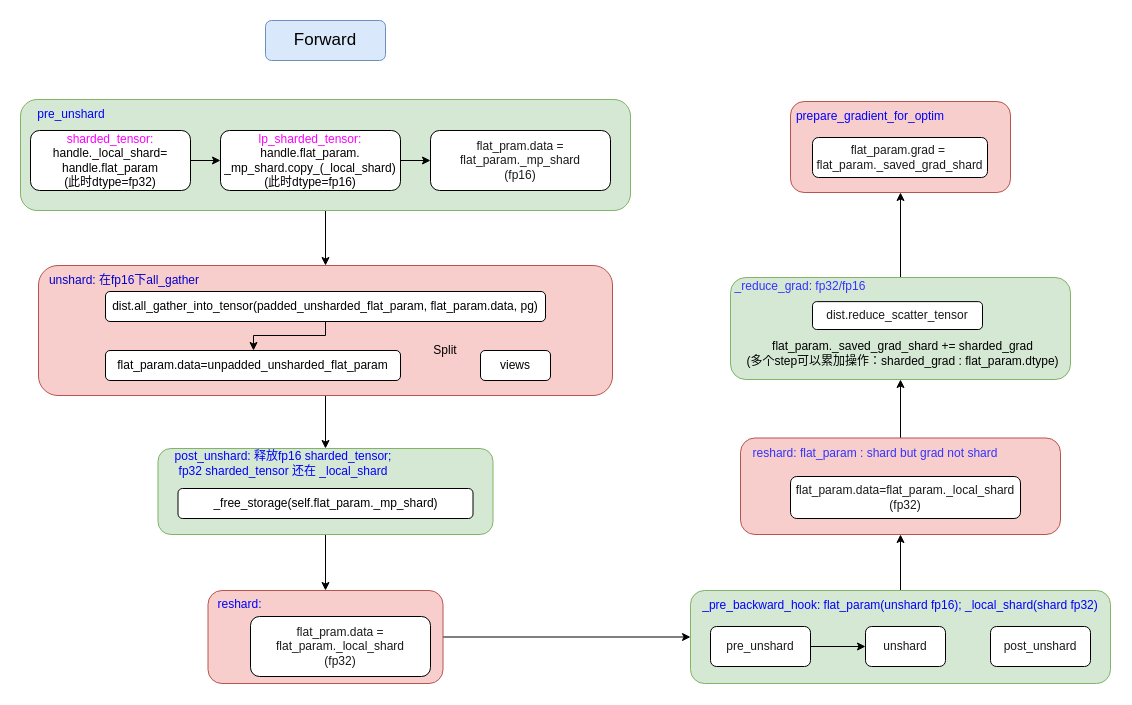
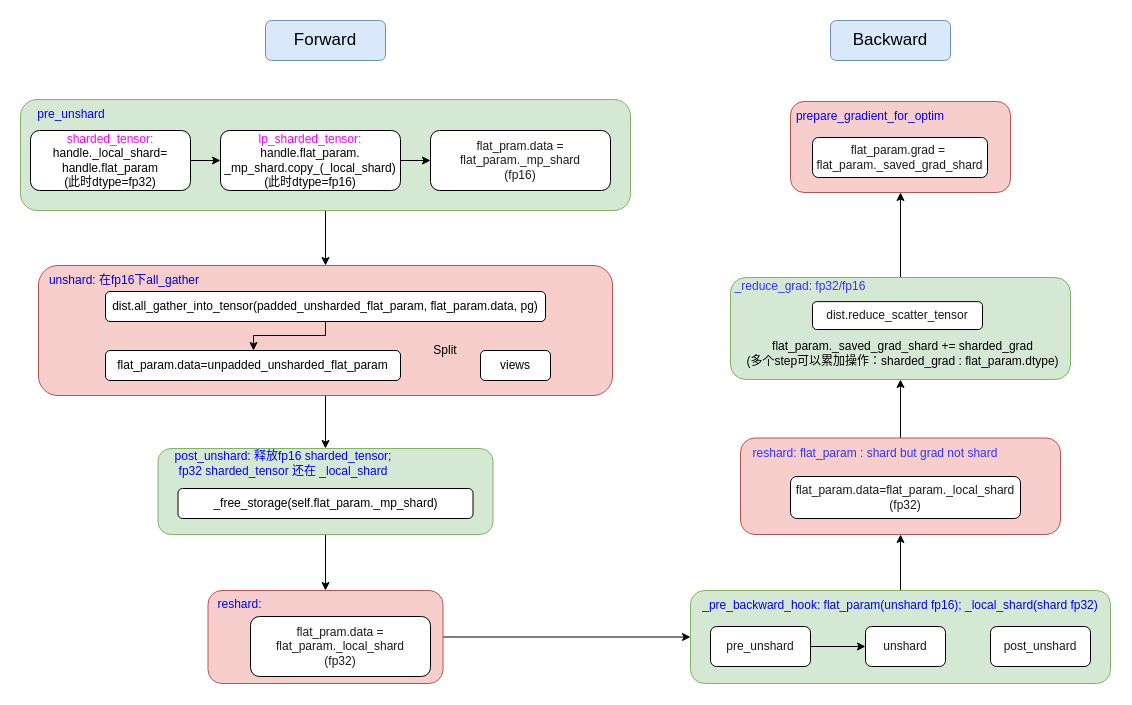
none -> (891, 41)
